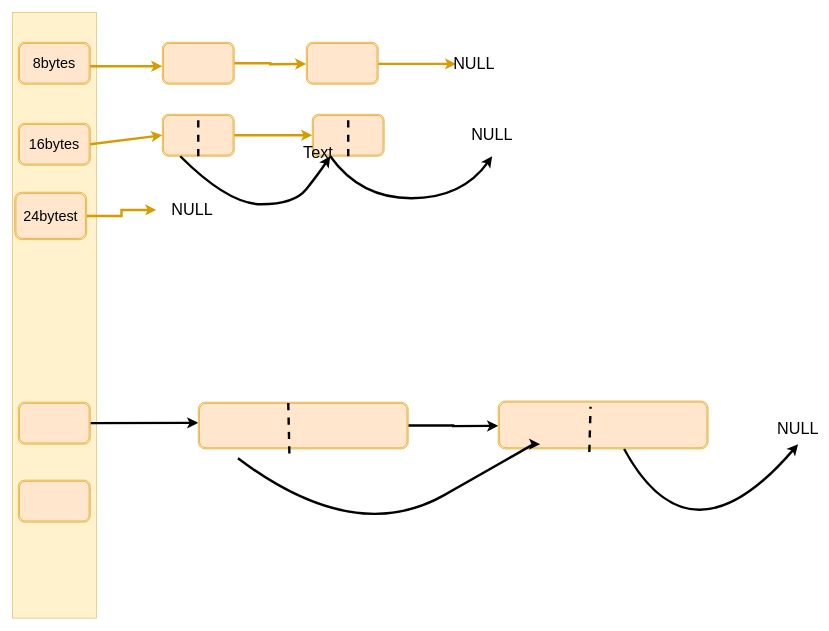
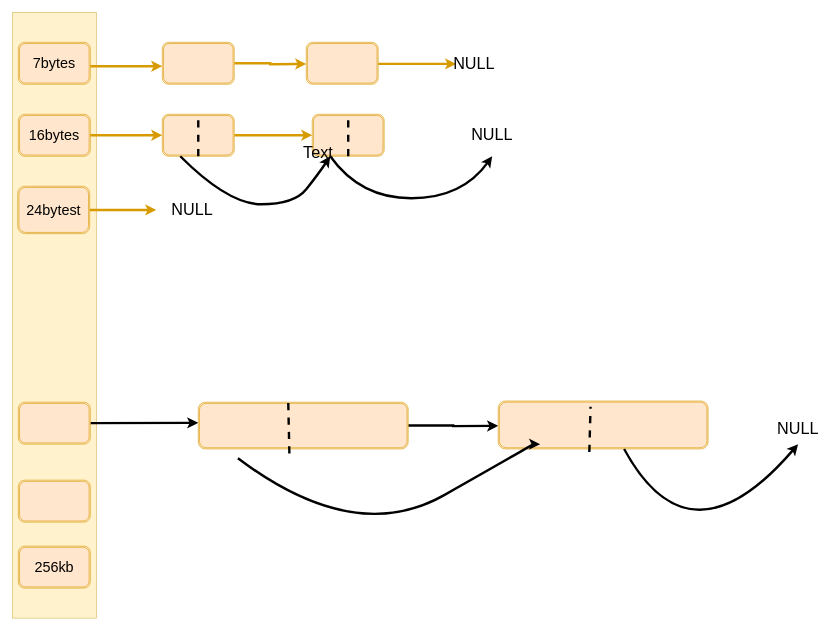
(54, 63) -> (54, 63)
(54, 144) -> (54, 135)
(51, 216) -> (54, 210)
none -> (54, 567)
